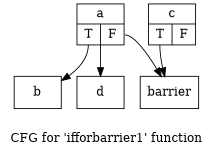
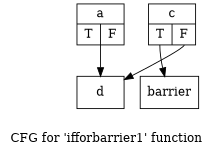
(143, 49) -> none
none -> (156, 63)
(38, 92) -> none
